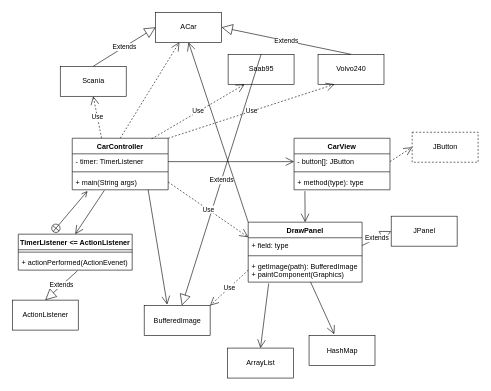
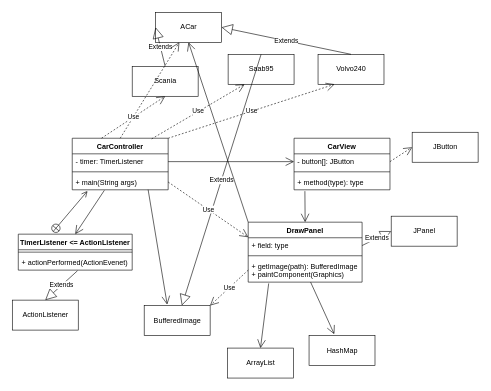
(93, 81) -> (165, 81)
(446, 147) -> (446, 147)
